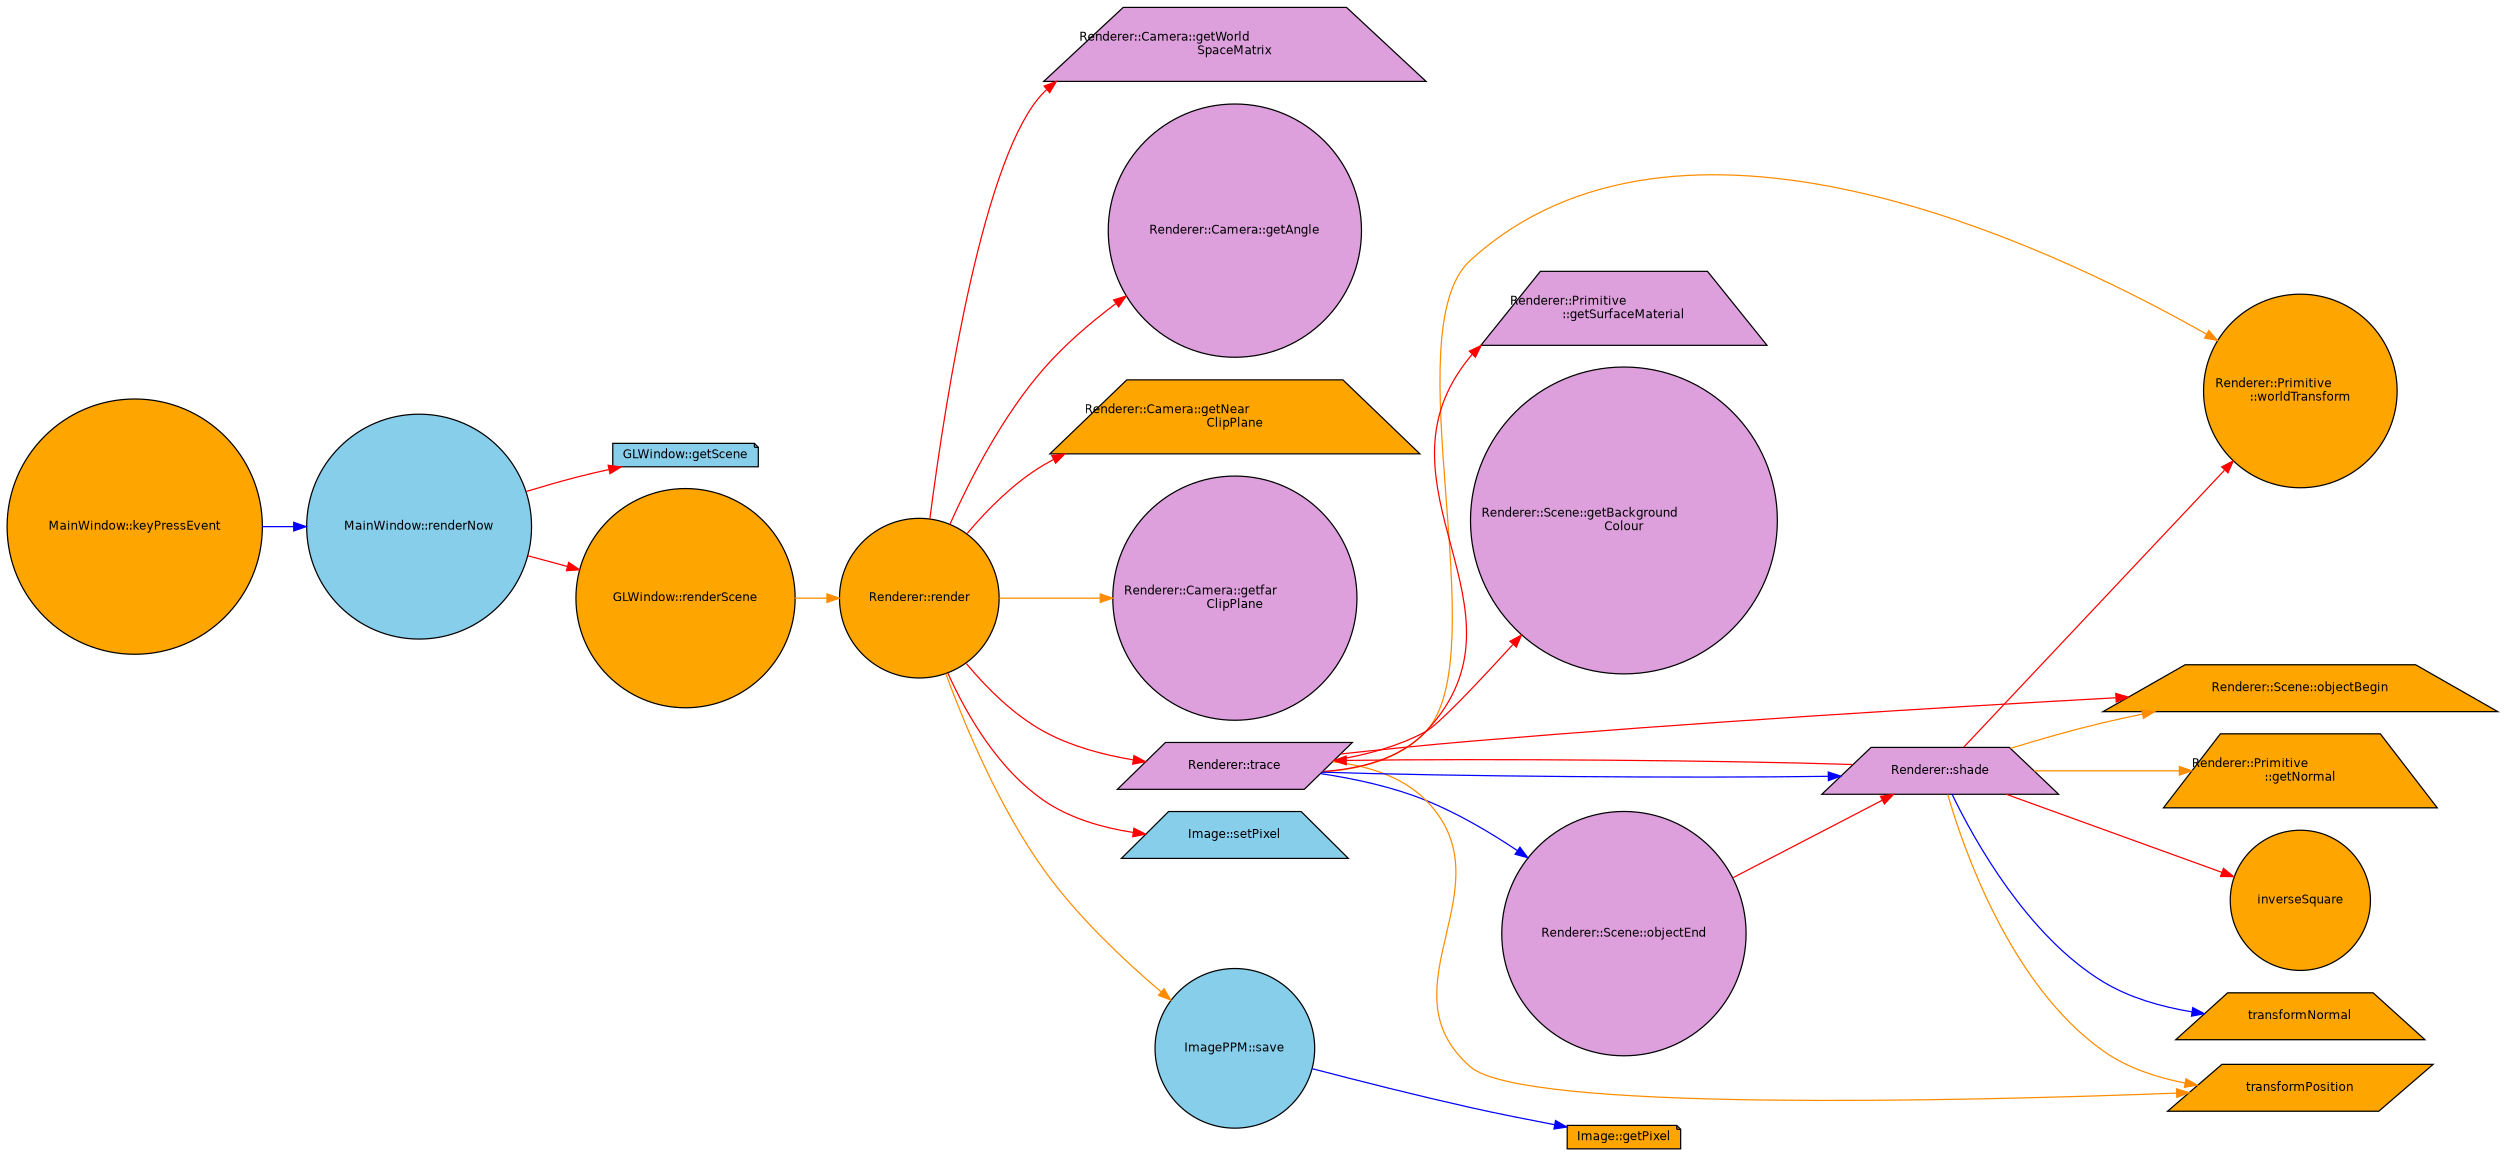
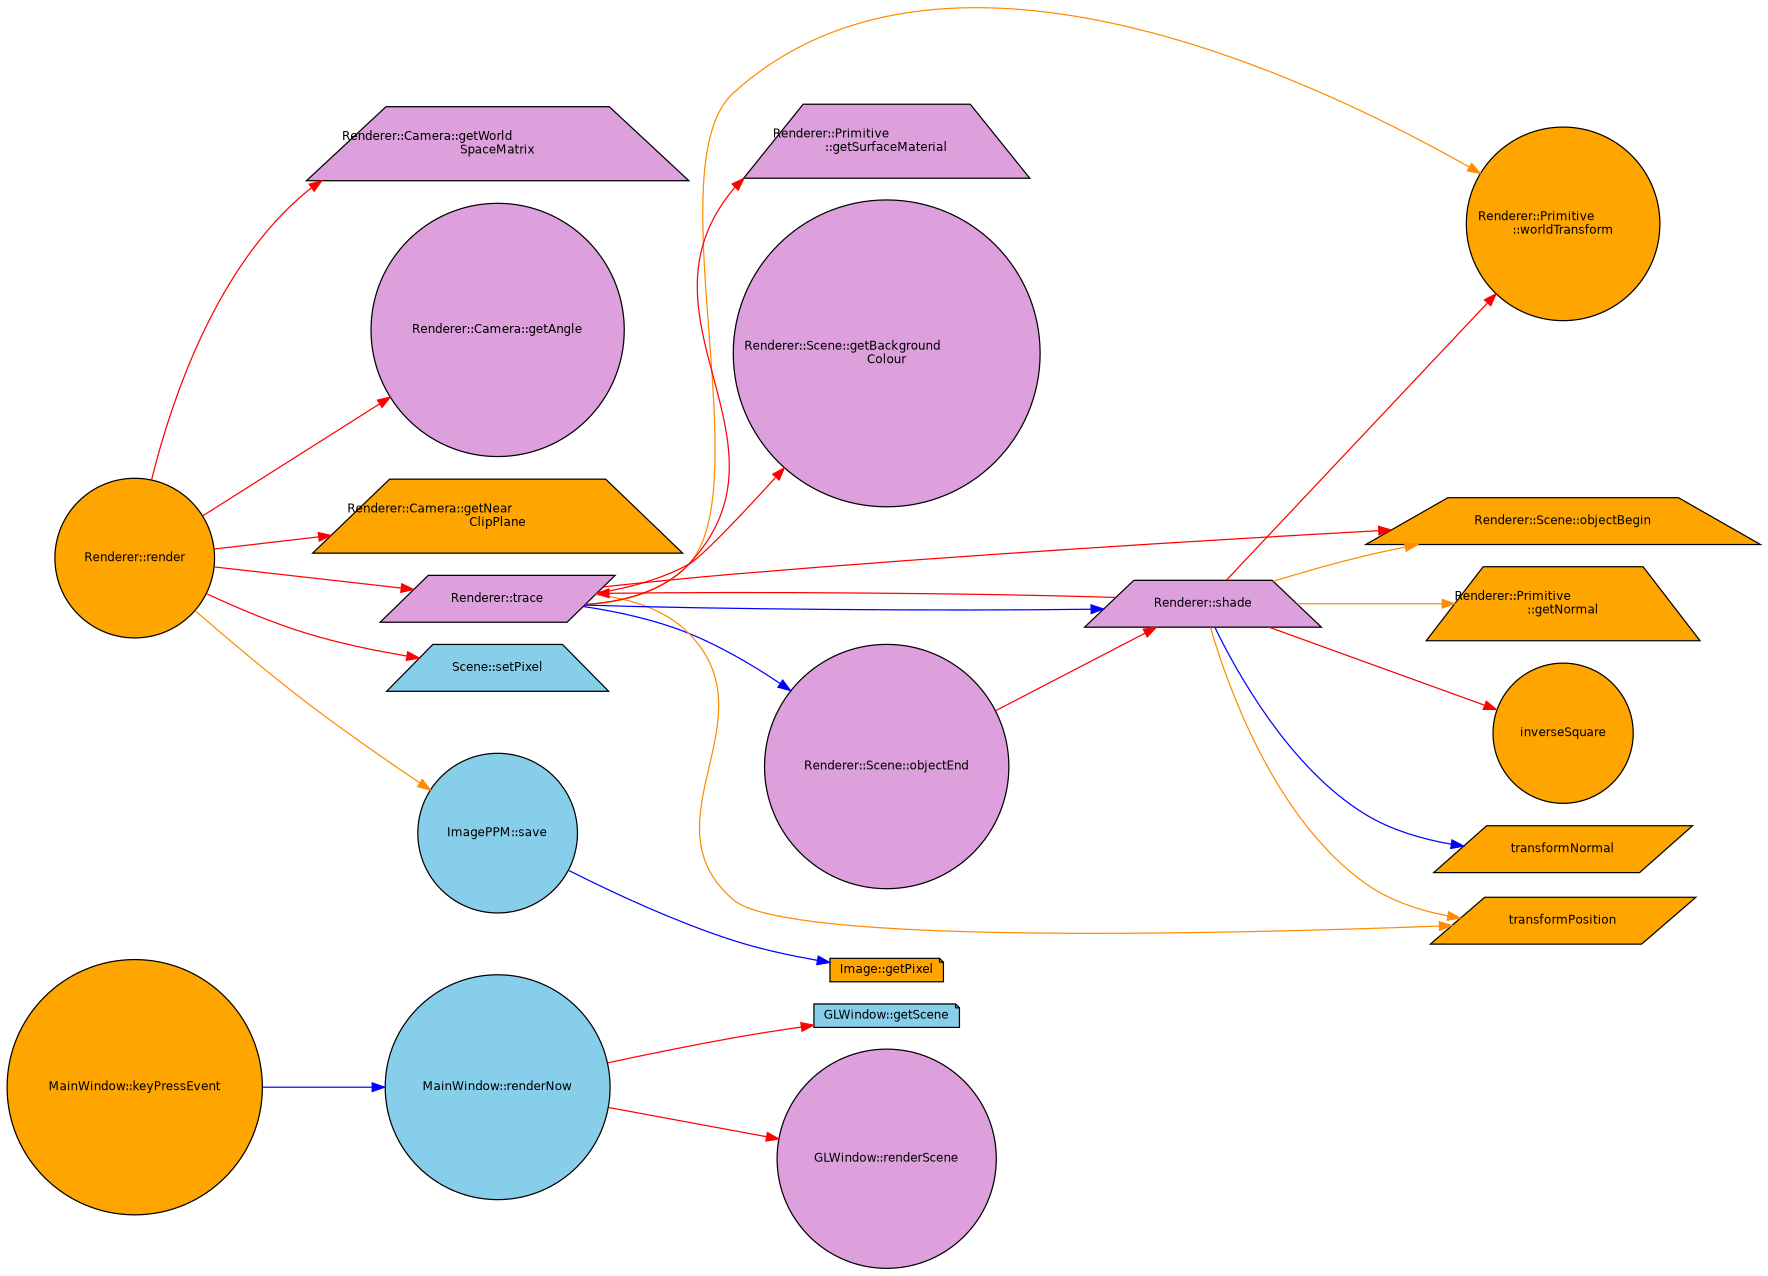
(686, 598) -> (887, 1159)
(811, 598) -> none
(1235, 598) -> none
(1235, 835) -> (498, 668)
(2300, 1016) -> (1563, 849)
